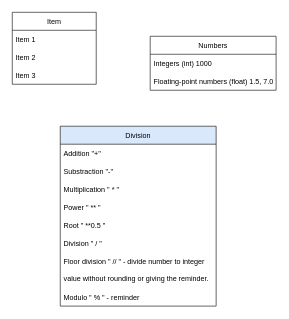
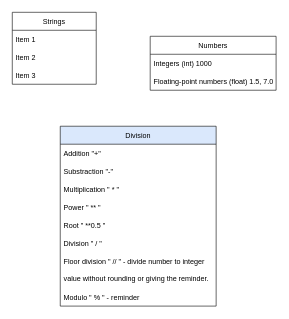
(54, 22) -> (54, 22)
